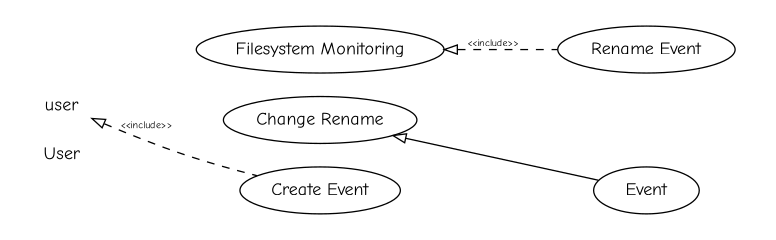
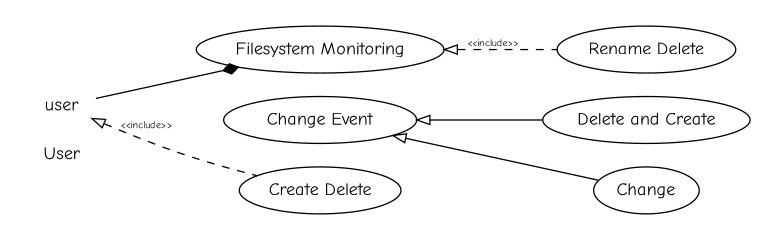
(646, 50) -> (646, 50)
none -> (159, 85)
(320, 120) -> (320, 120)
none -> (646, 120)
(320, 190) -> (320, 190)
(646, 190) -> (646, 190)
